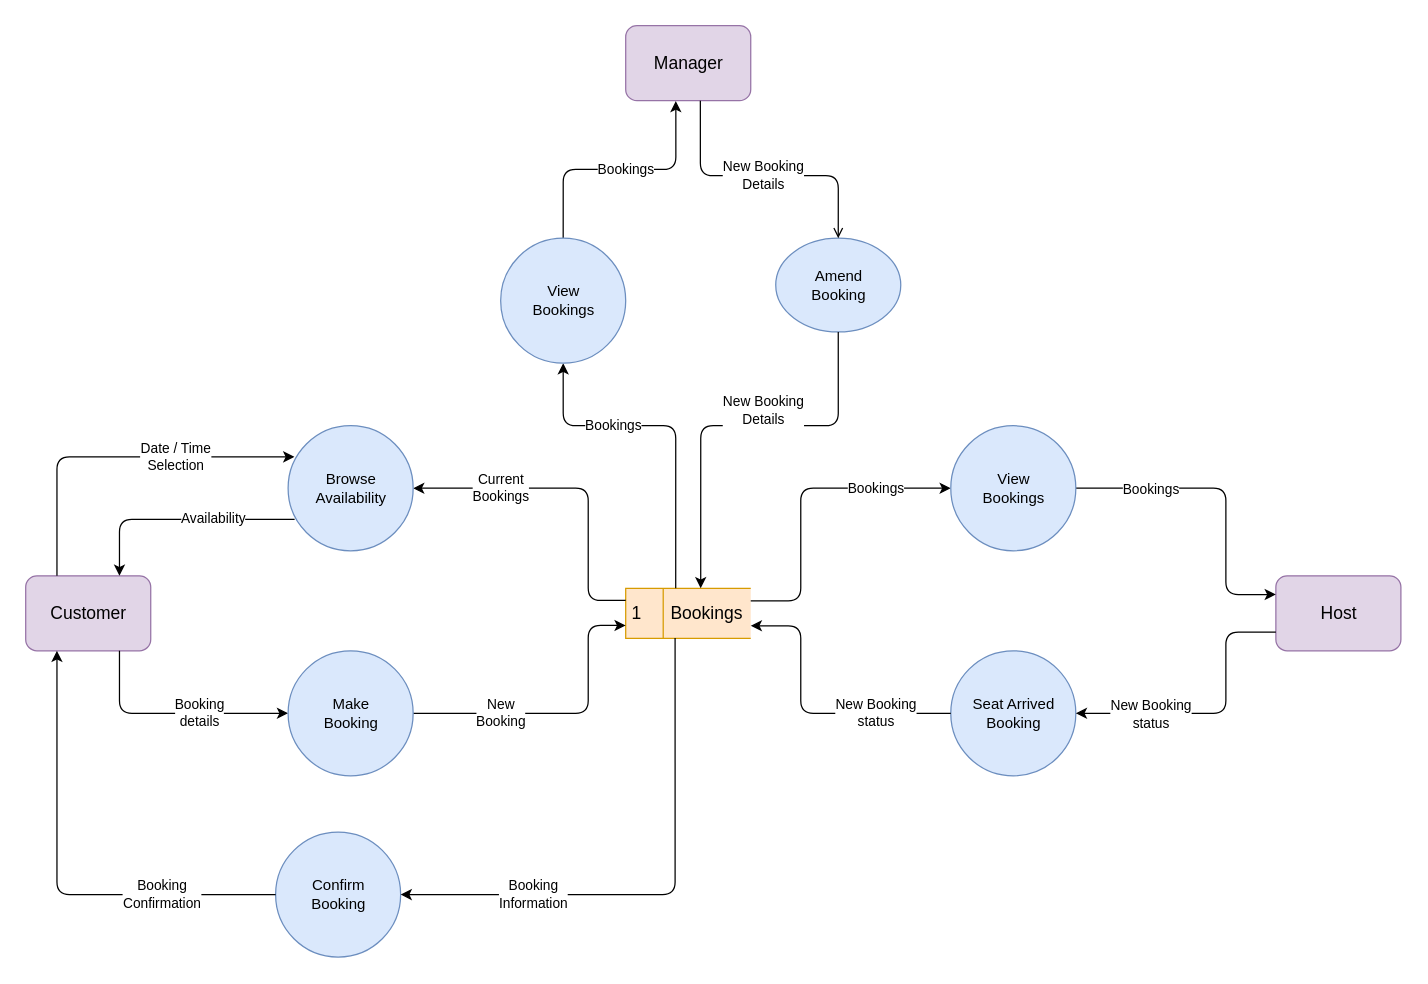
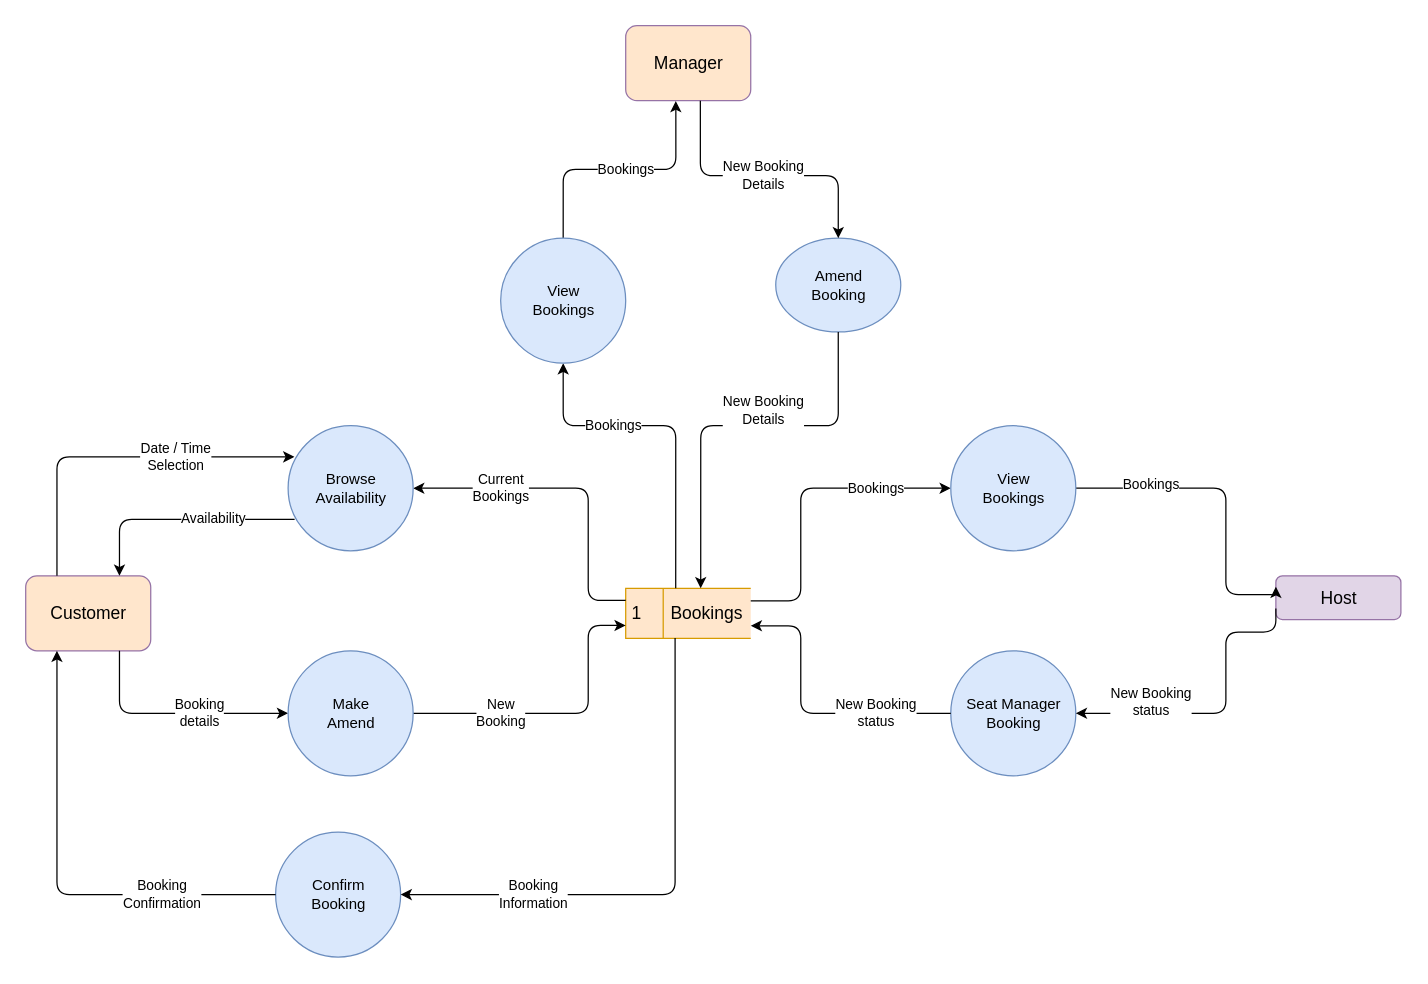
(688, 63) -> (688, 63)
(838, 230) -> (838, 228)
(88, 613) -> (88, 613)
(1338, 613) -> (1338, 598)
(351, 713) -> (351, 713)
(1014, 713) -> (1014, 713)
